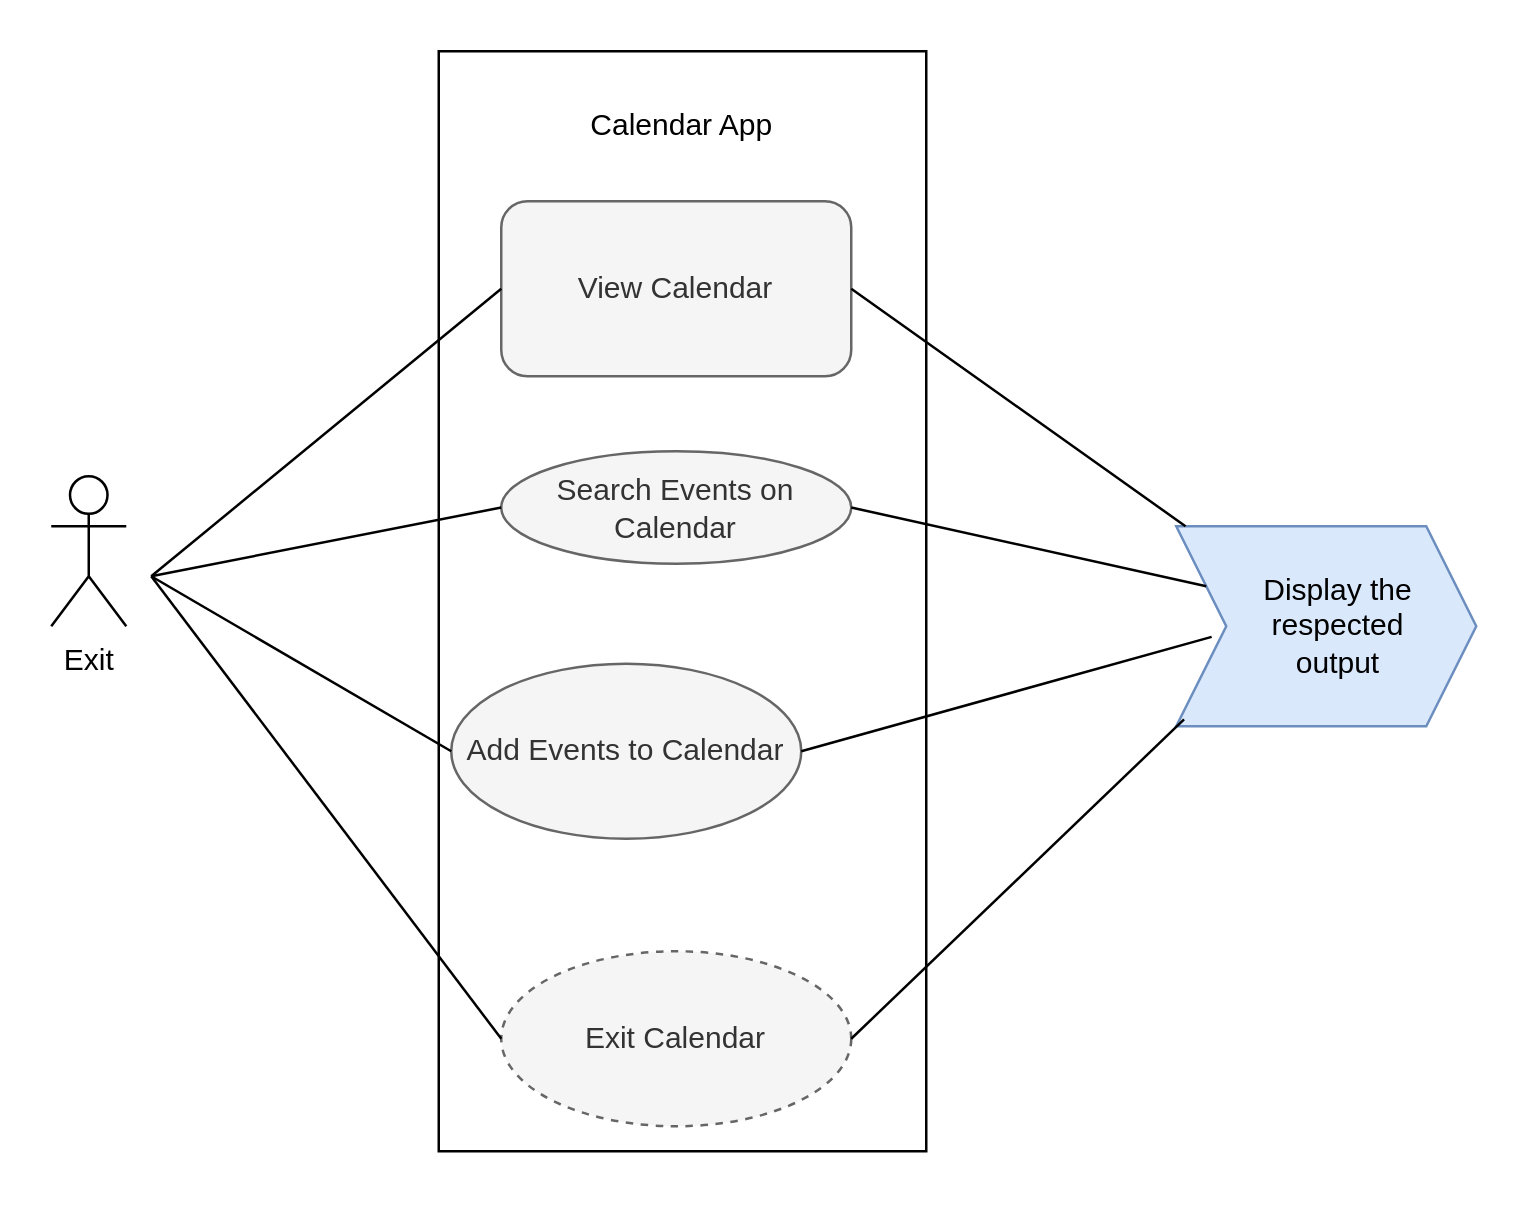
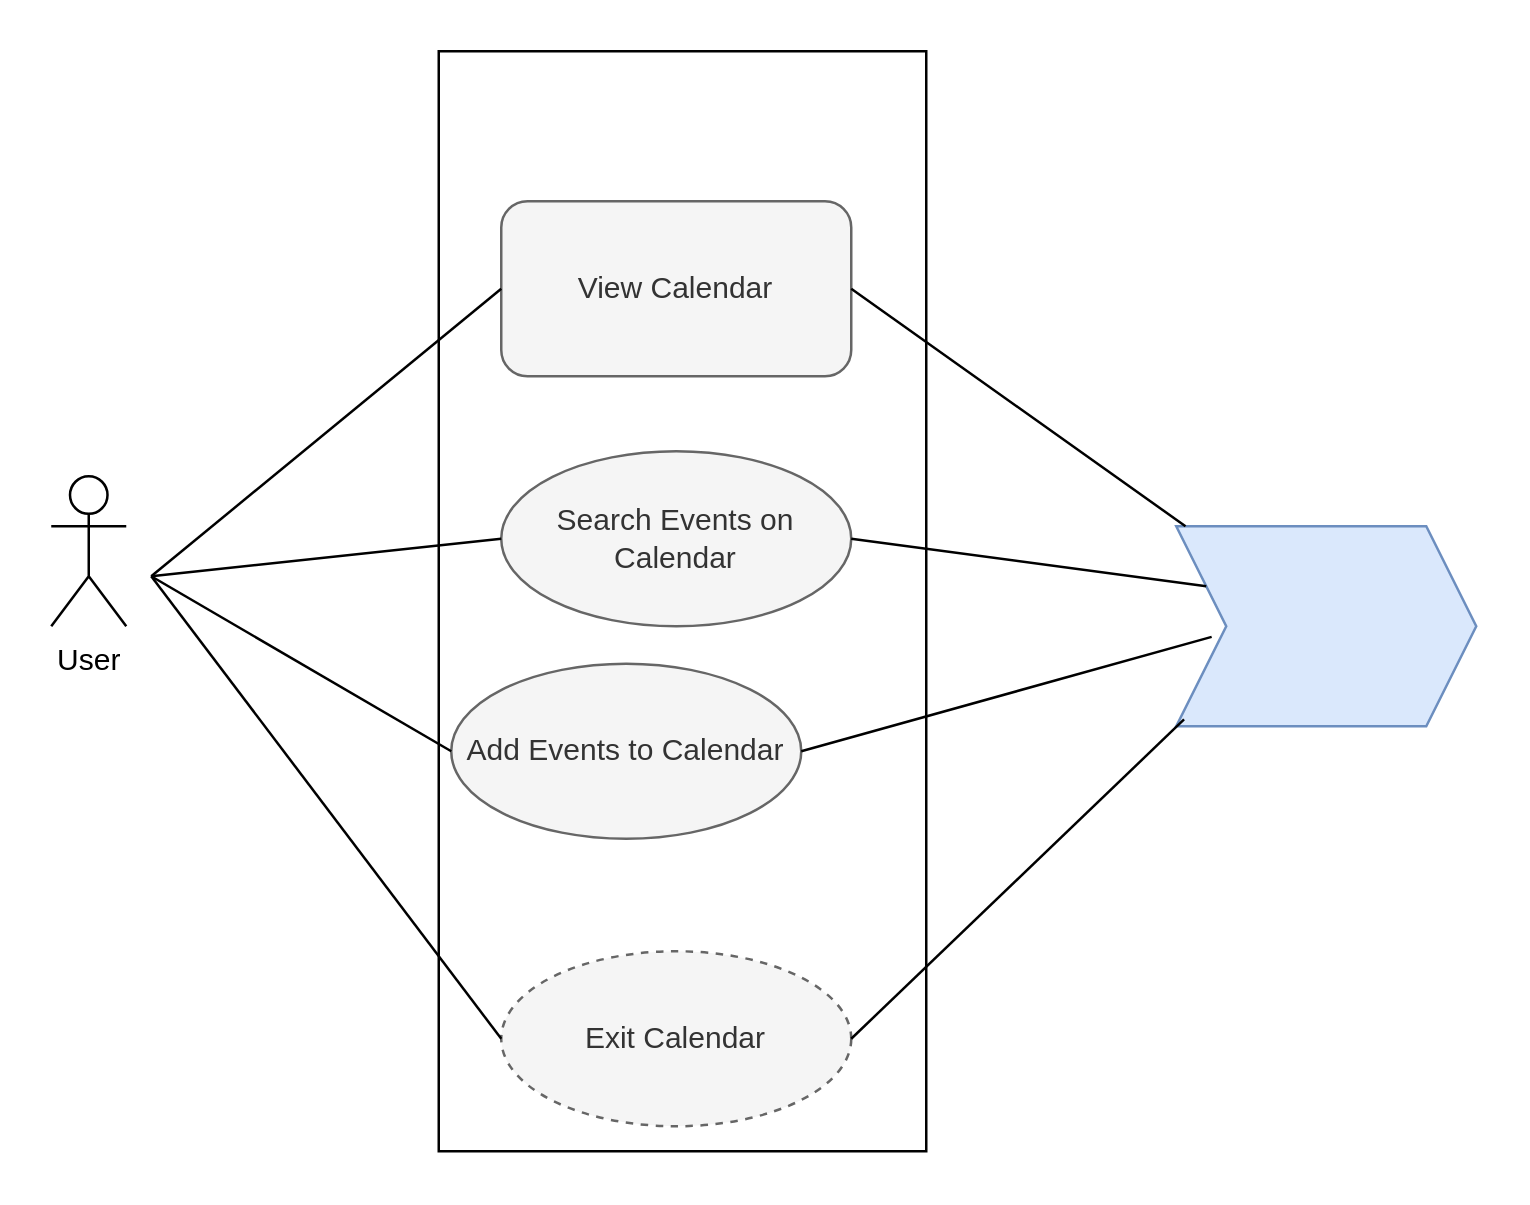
(683, 126) -> none
(676, 508) -> (676, 539)
(1339, 626) -> none
(90, 662) -> (90, 662)
